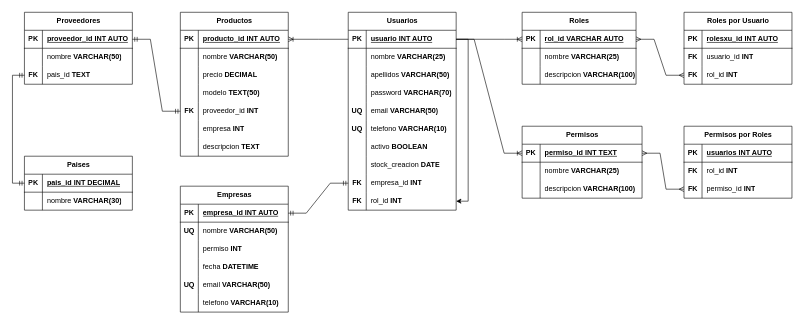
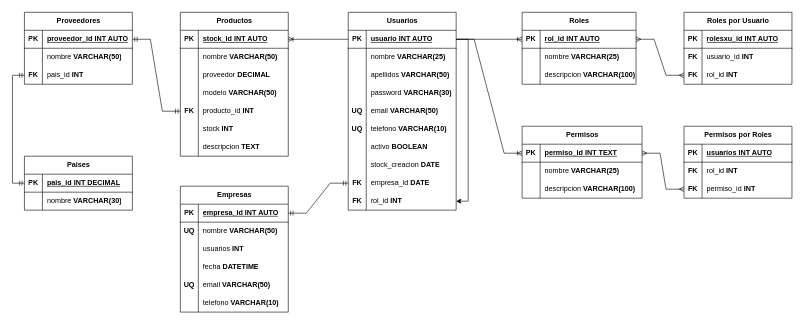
(241, 39) -> (235, 39)
(580, 39) -> (572, 39)
(68, 75) -> (66, 75)
(229, 75) -> (236, 75)
(231, 93) -> (238, 93)
(410, 93) -> (410, 93)
(233, 111) -> (231, 111)
(224, 129) -> (220, 129)
(397, 183) -> (399, 183)
(223, 249) -> (225, 249)
